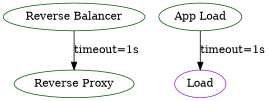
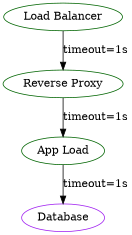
(74, 17) -> (63, 17)
(200, 84) -> (63, 218)
none -> (63, 113)
